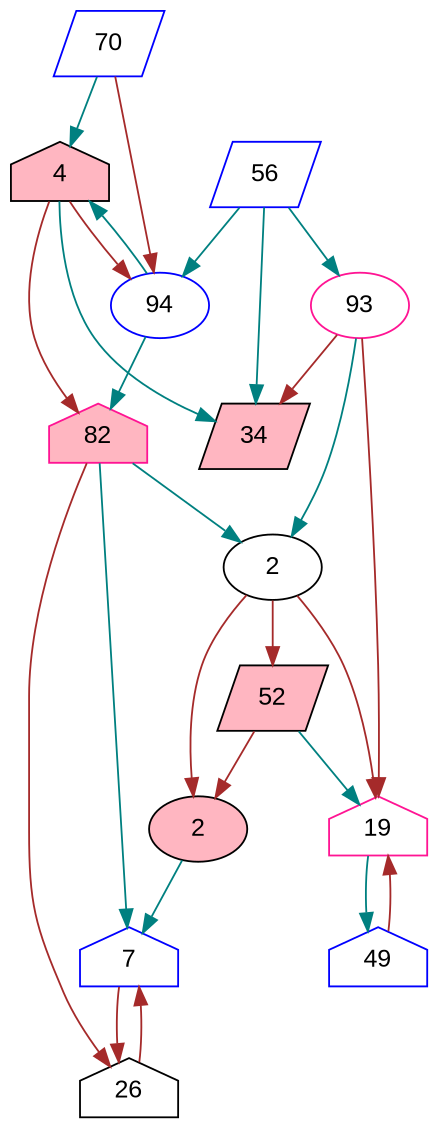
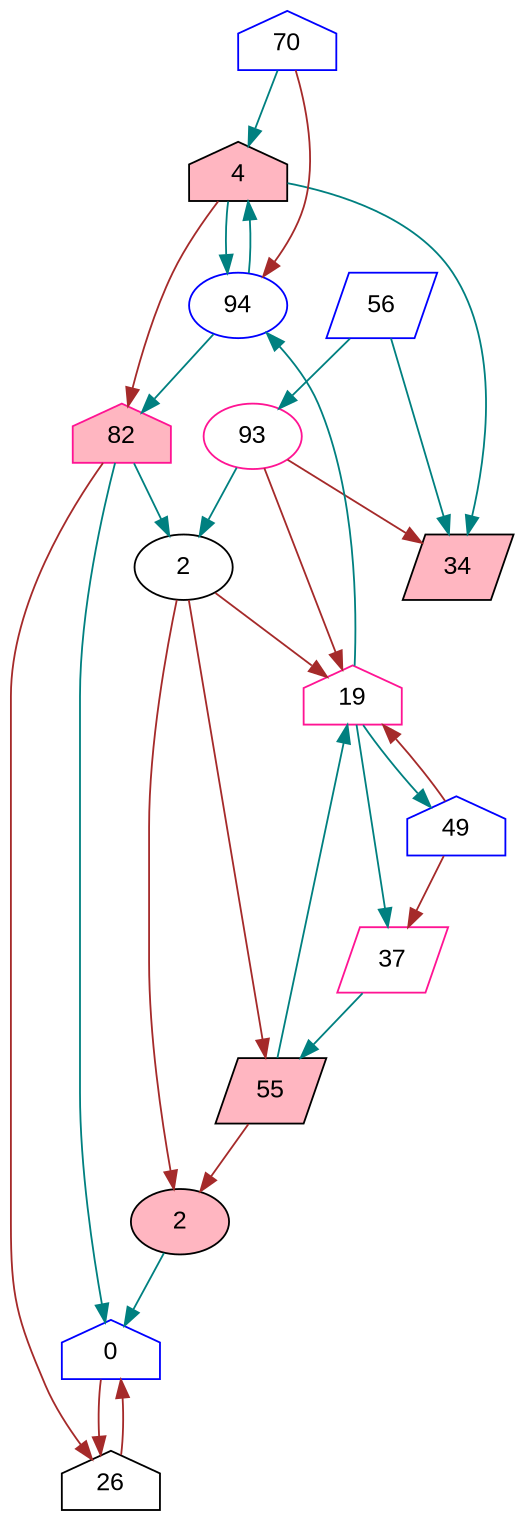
(109, 44) -> (287, 44)
(93, 234) -> (226, 228)
(217, 235) -> (348, 515)
(273, 698) -> (271, 1091)
(129, 960) -> (111, 1353)
none -> (393, 960)
